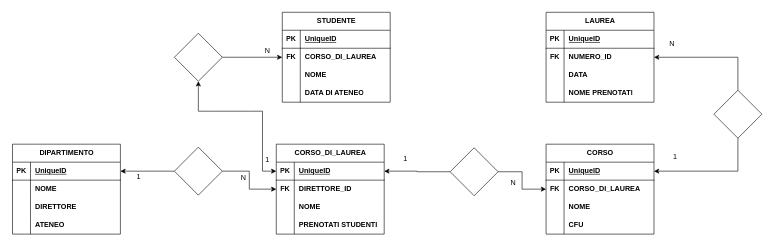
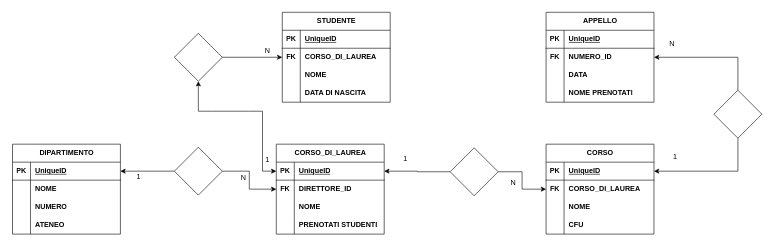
(601, 21) -> (601, 21)
(331, 93) -> (333, 93)
(53, 207) -> (47, 207)
